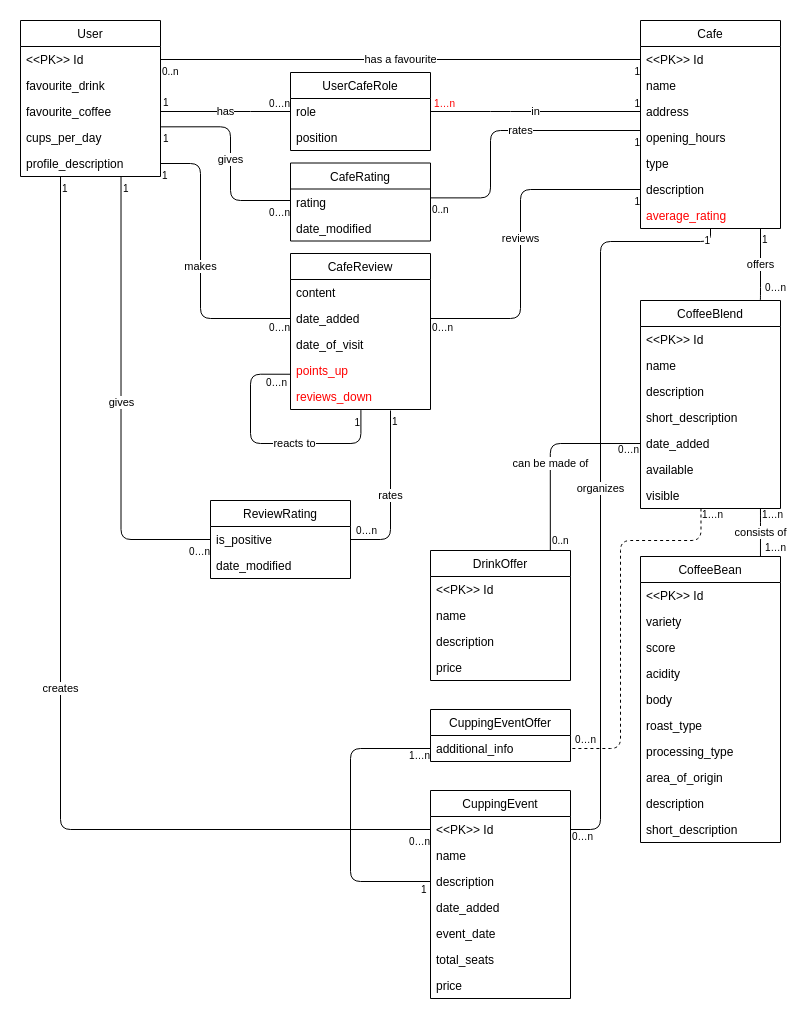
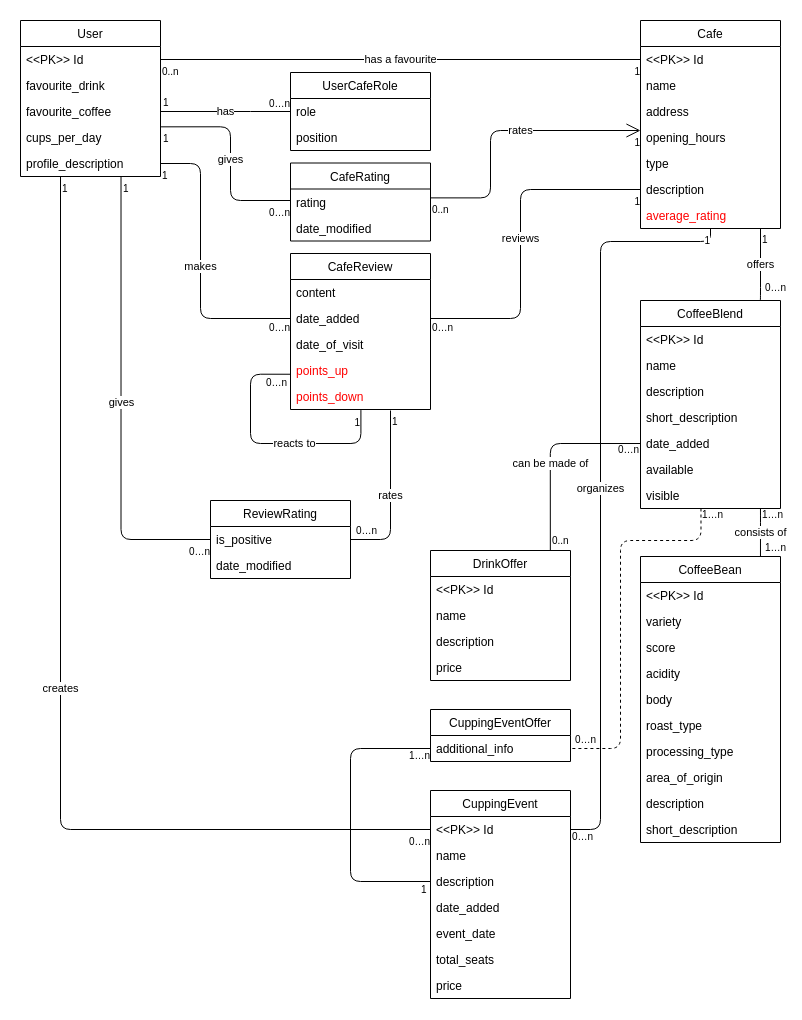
(536, 112) -> none
(634, 131) -> (634, 131)
(335, 397) -> (331, 397)
